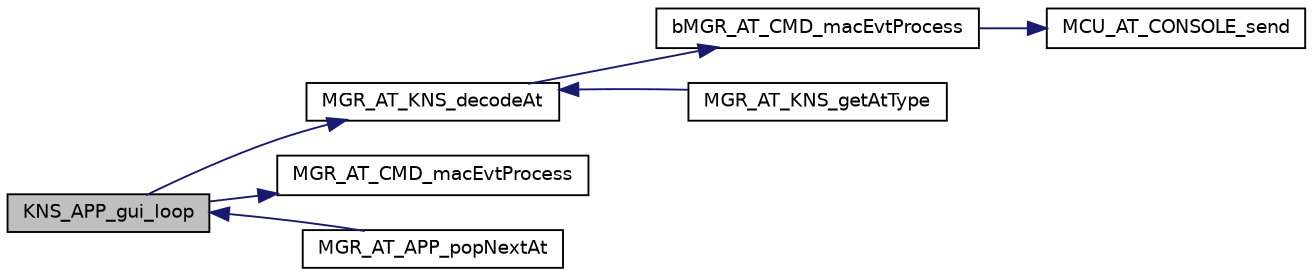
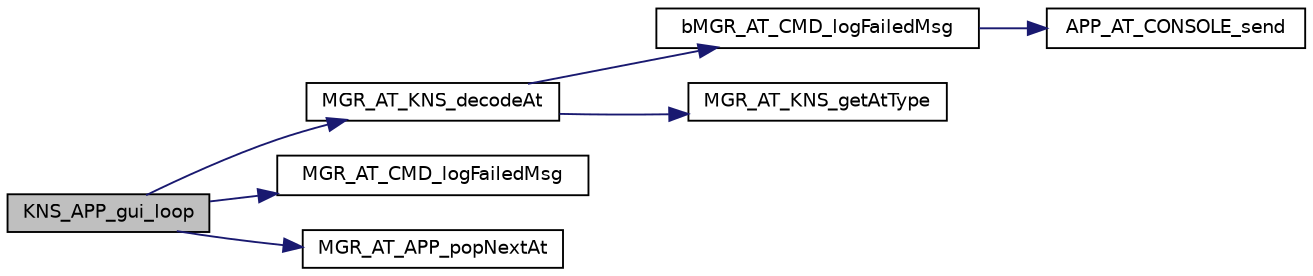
(818, 28) -> (818, 28)
(1176, 28) -> (1176, 28)
(633, 89) -> (614, 115)
(433, 175) -> (433, 175)
(297, 221) -> (230, 239)
